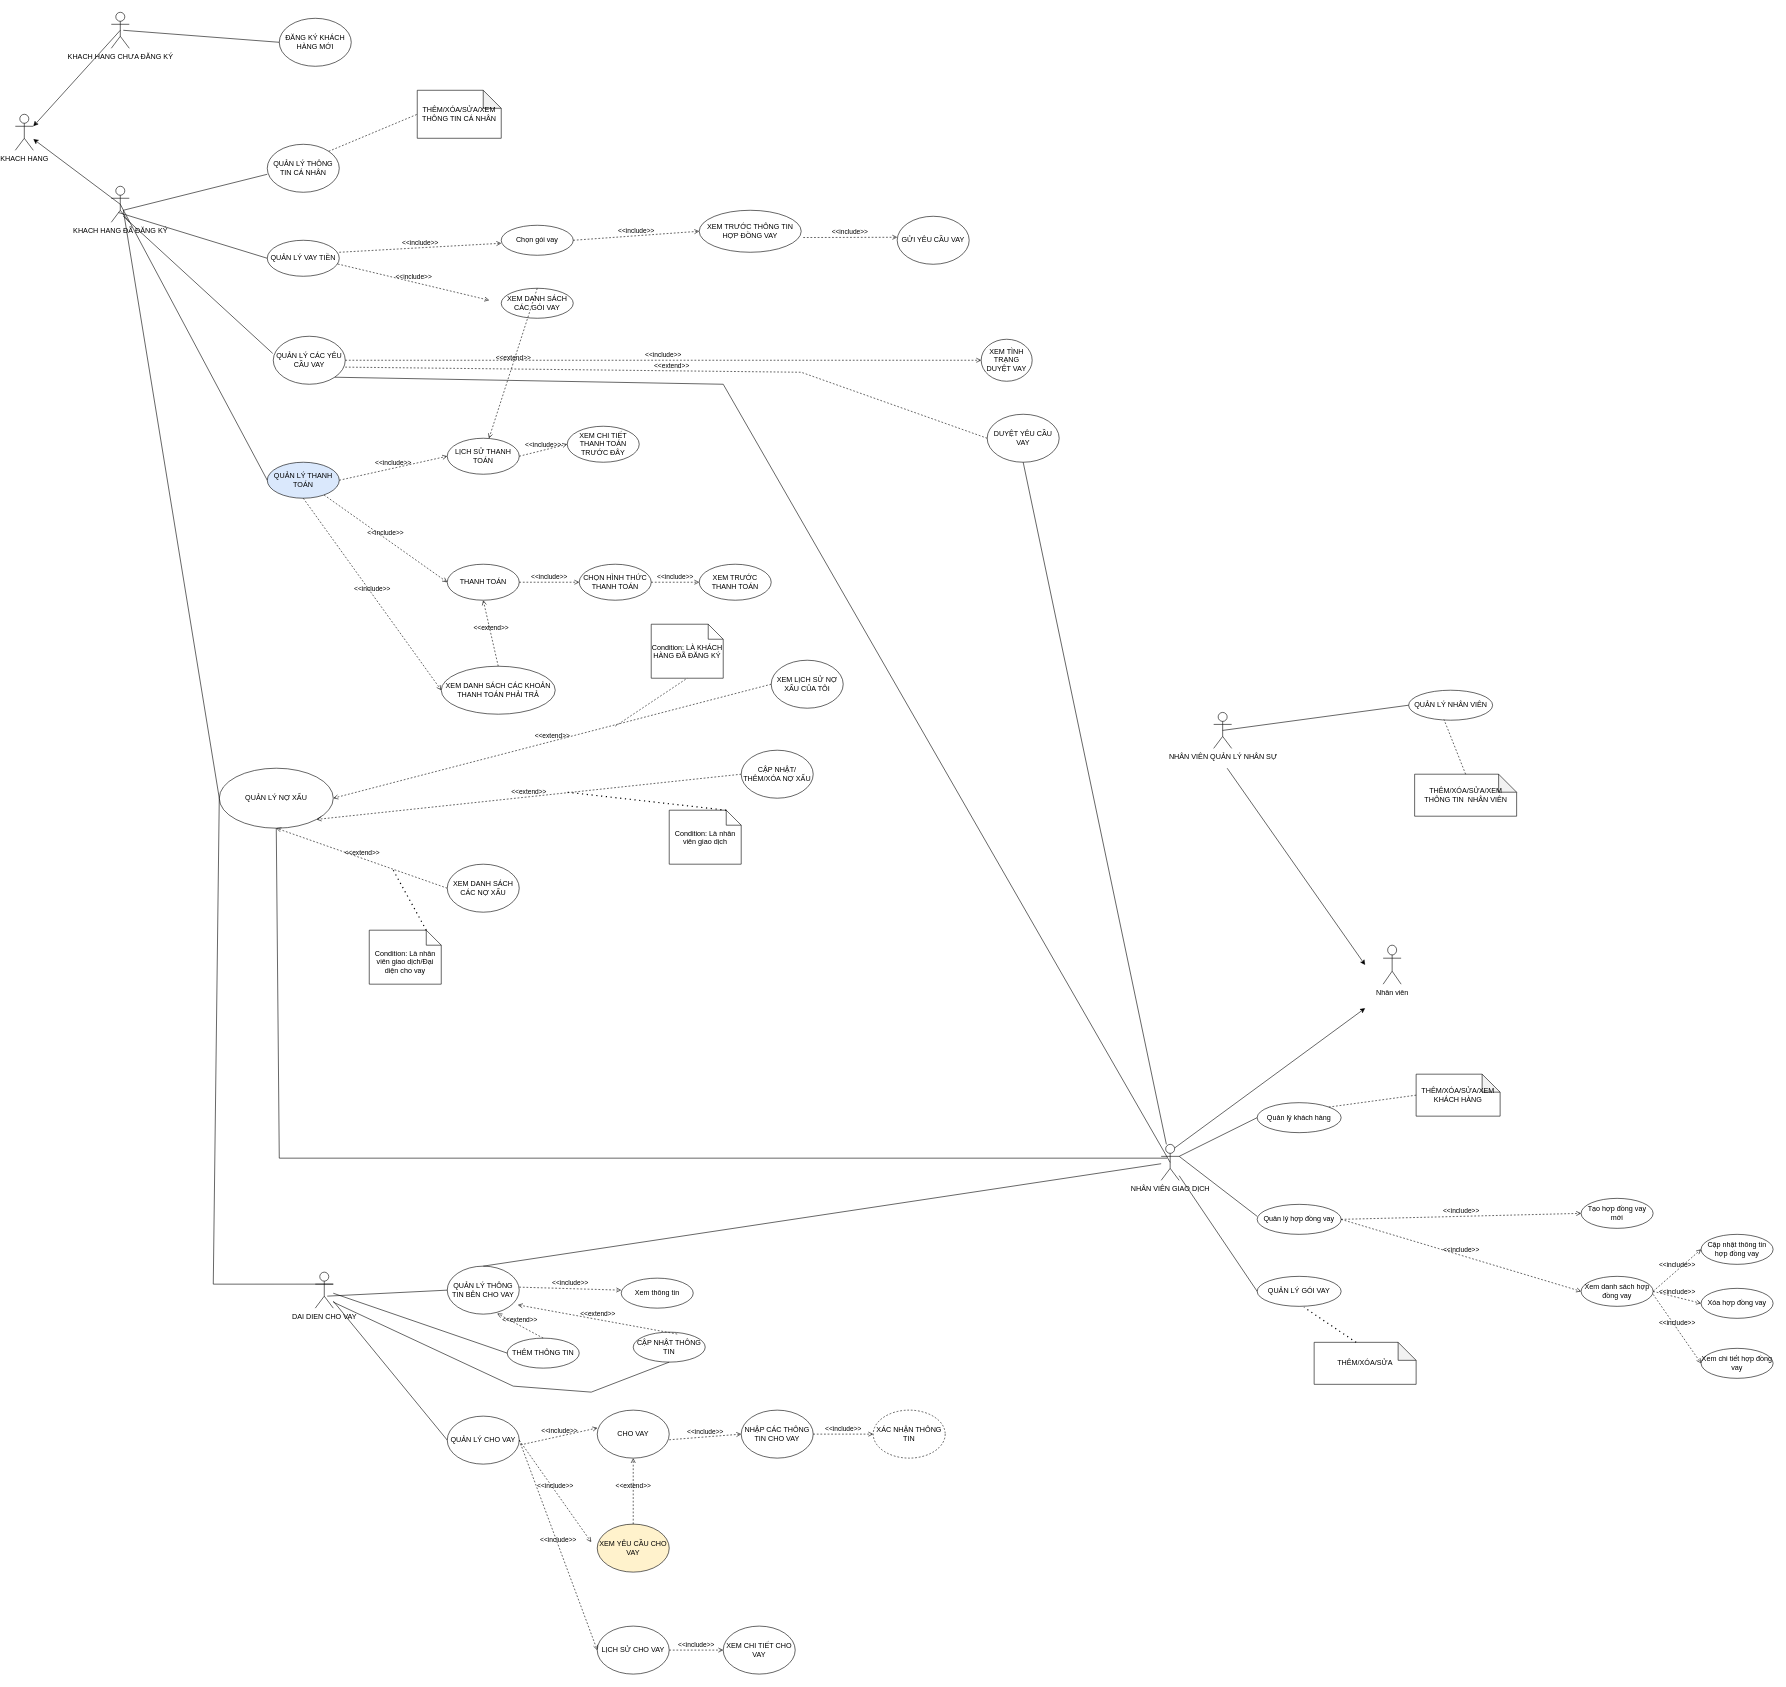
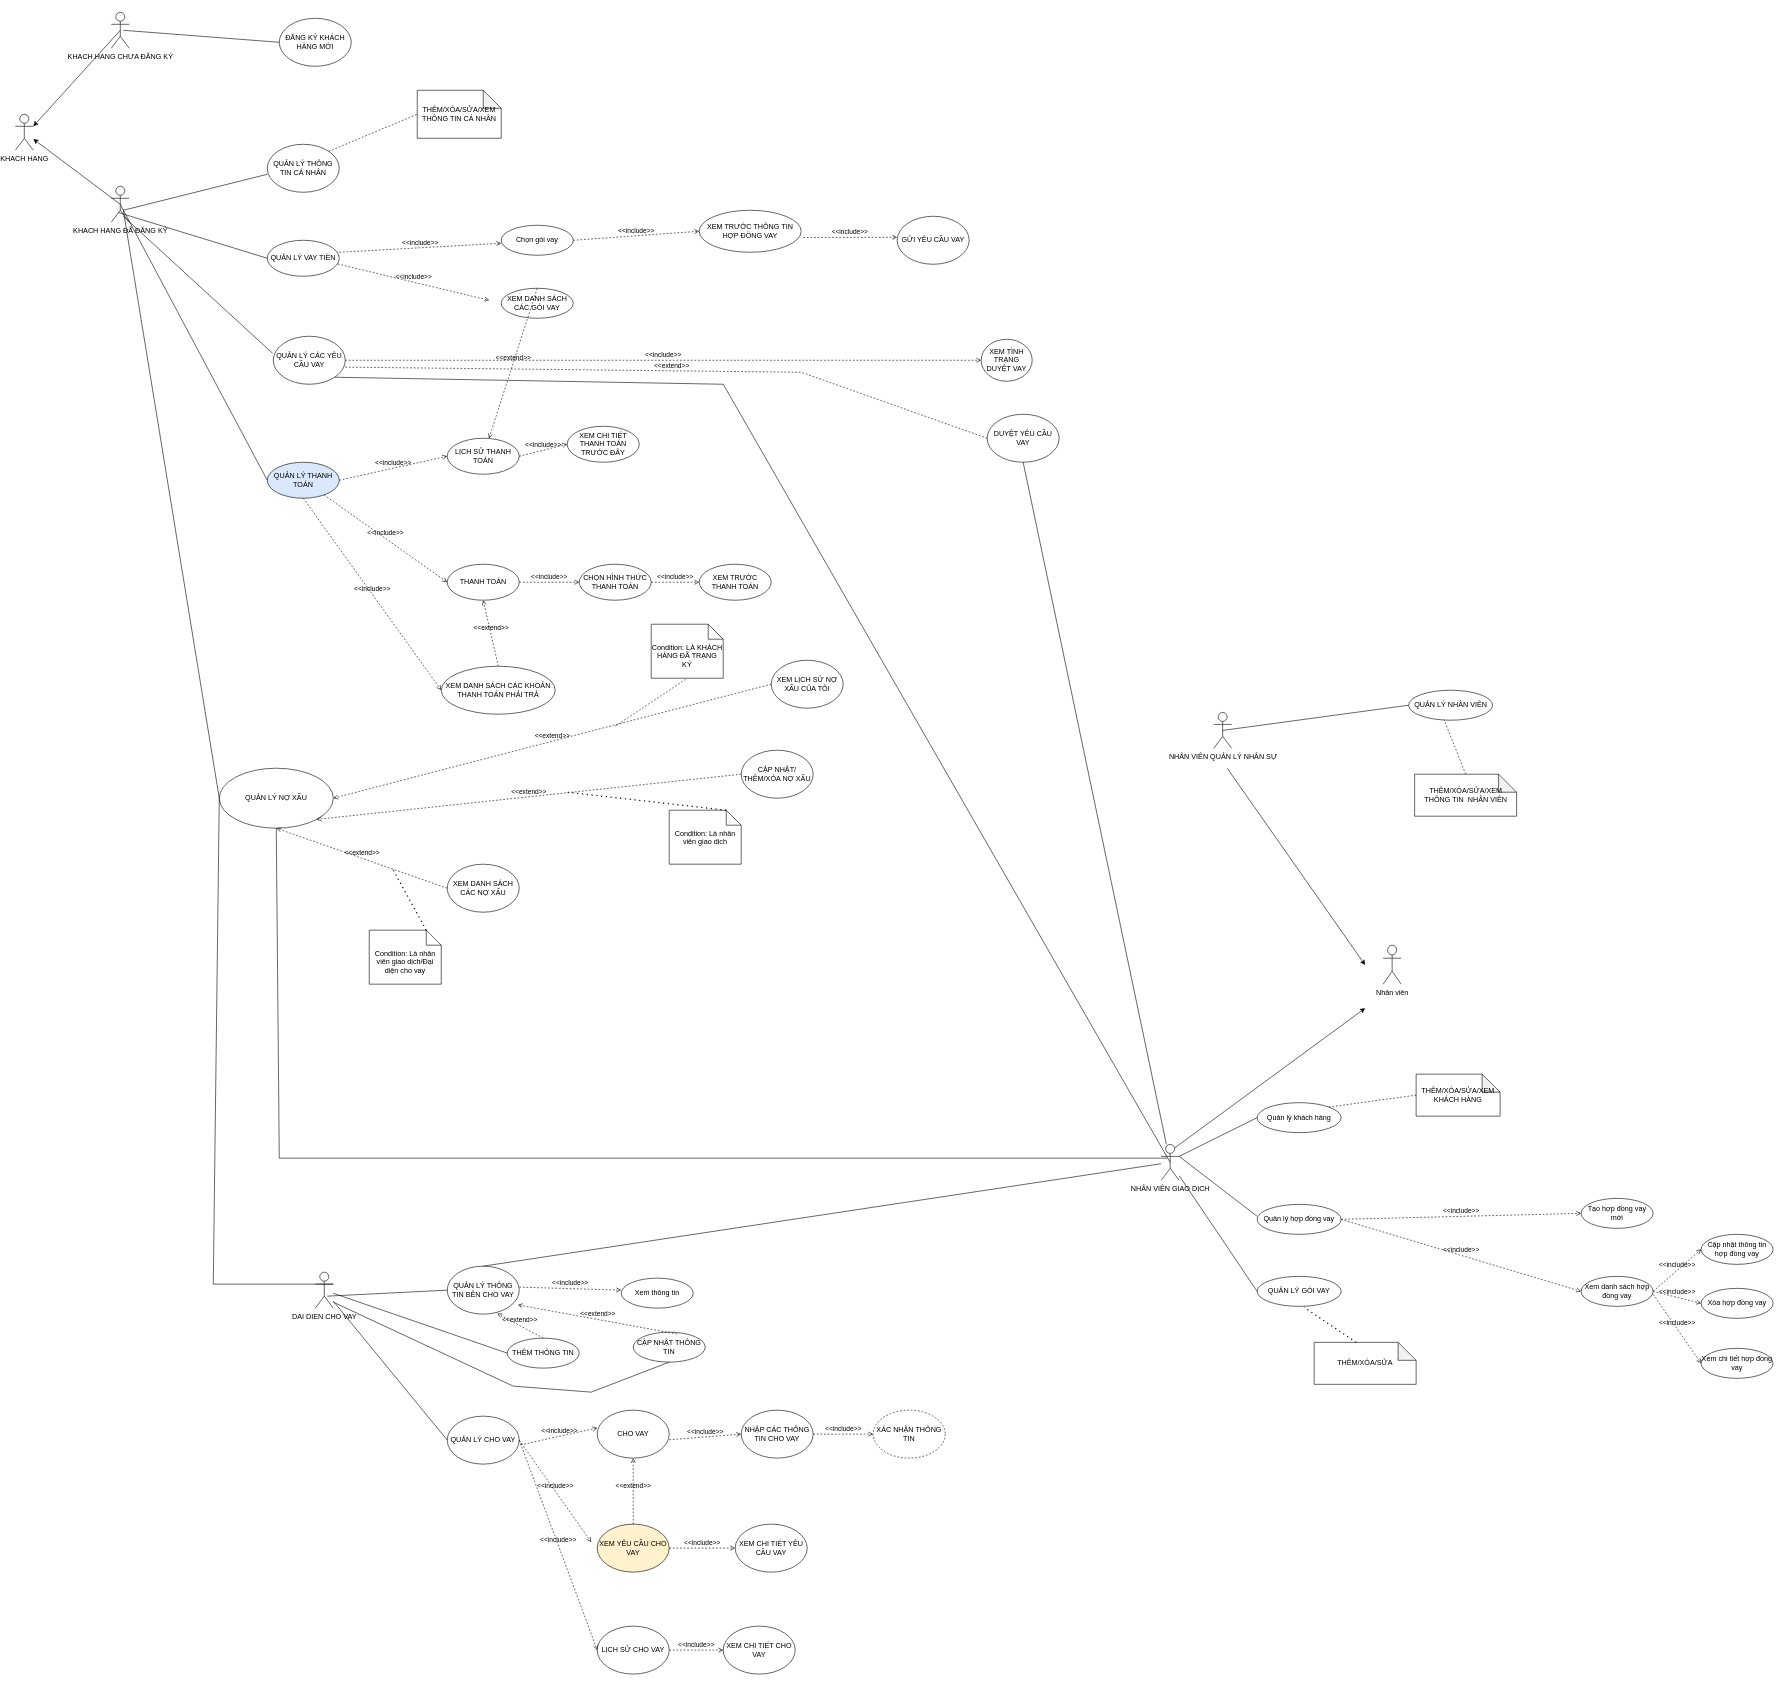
(687, 652) -> (687, 652)
none -> (702, 1548)
none -> (771, 1548)
